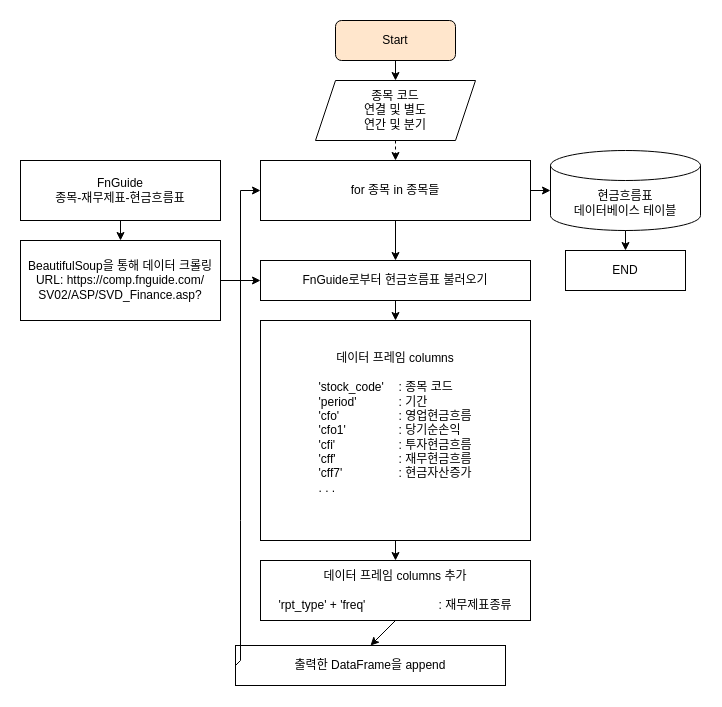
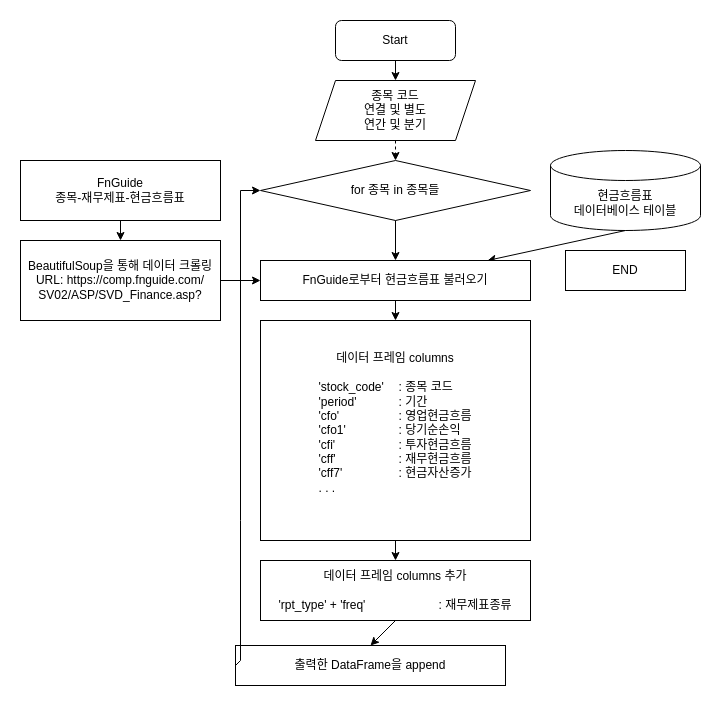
(396, 41) -> (396, 41)
(396, 191) -> (396, 191)
(537, 191) -> none
(626, 237) -> (560, 245)
